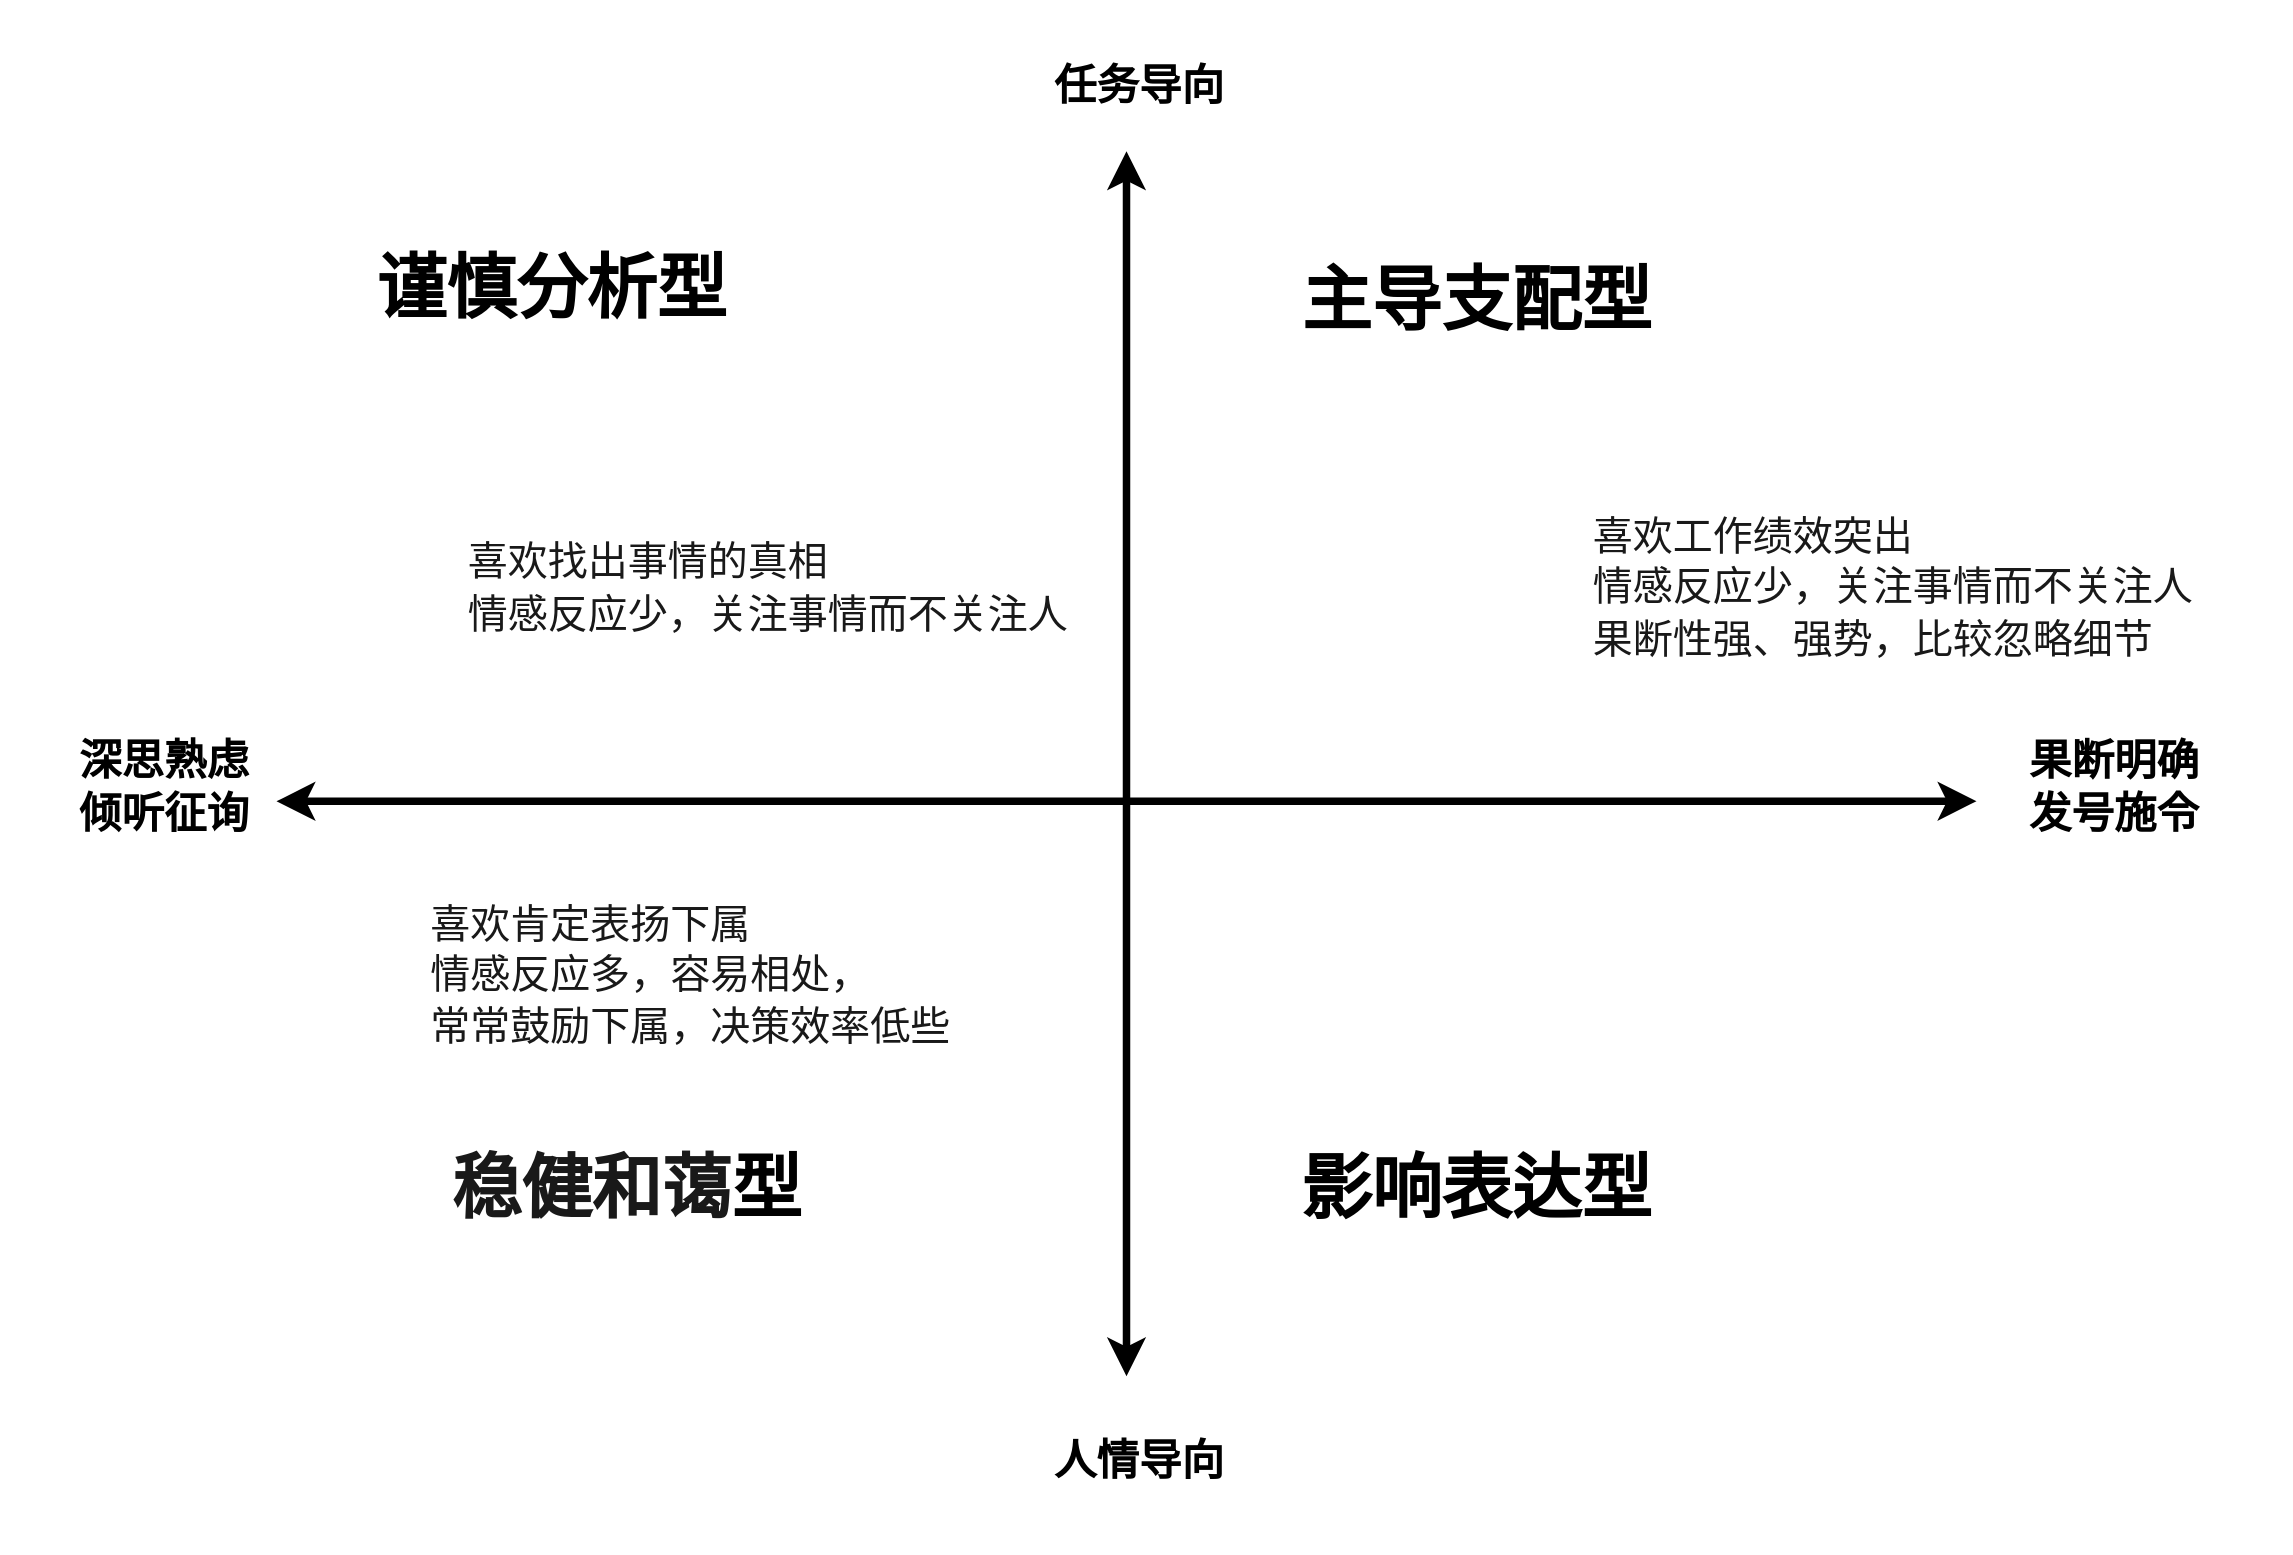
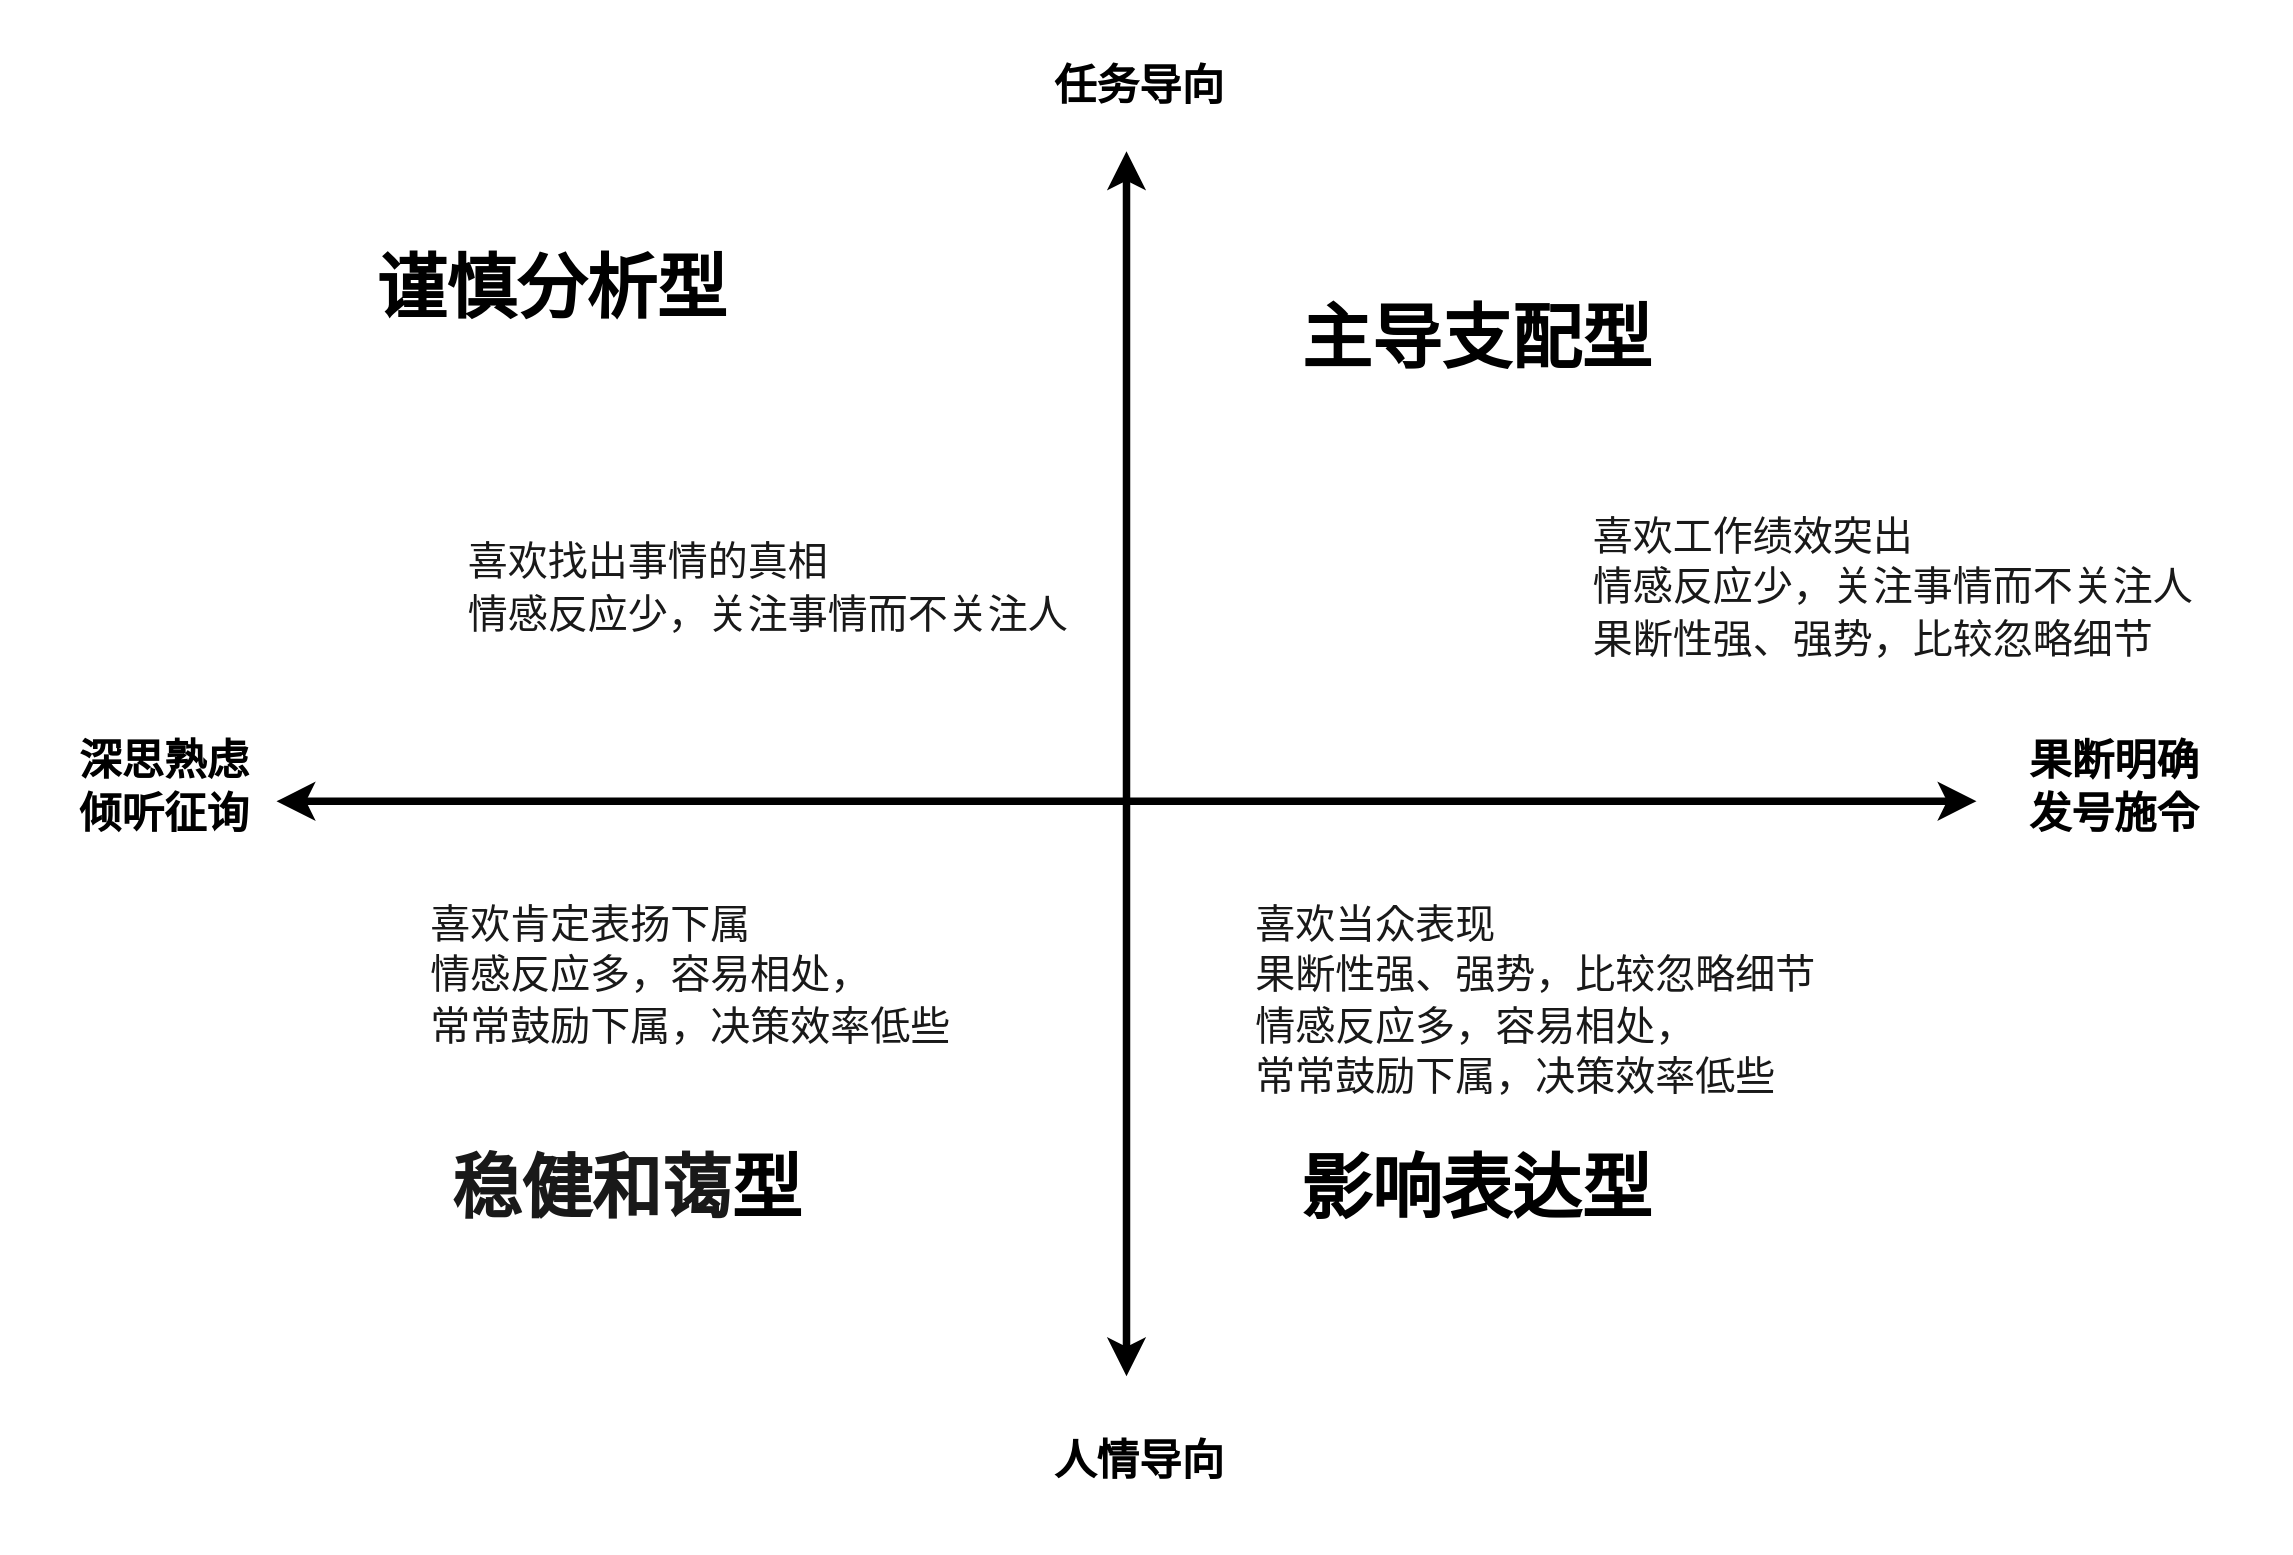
(1476, 301) -> (1476, 339)
none -> (1564, 1001)
